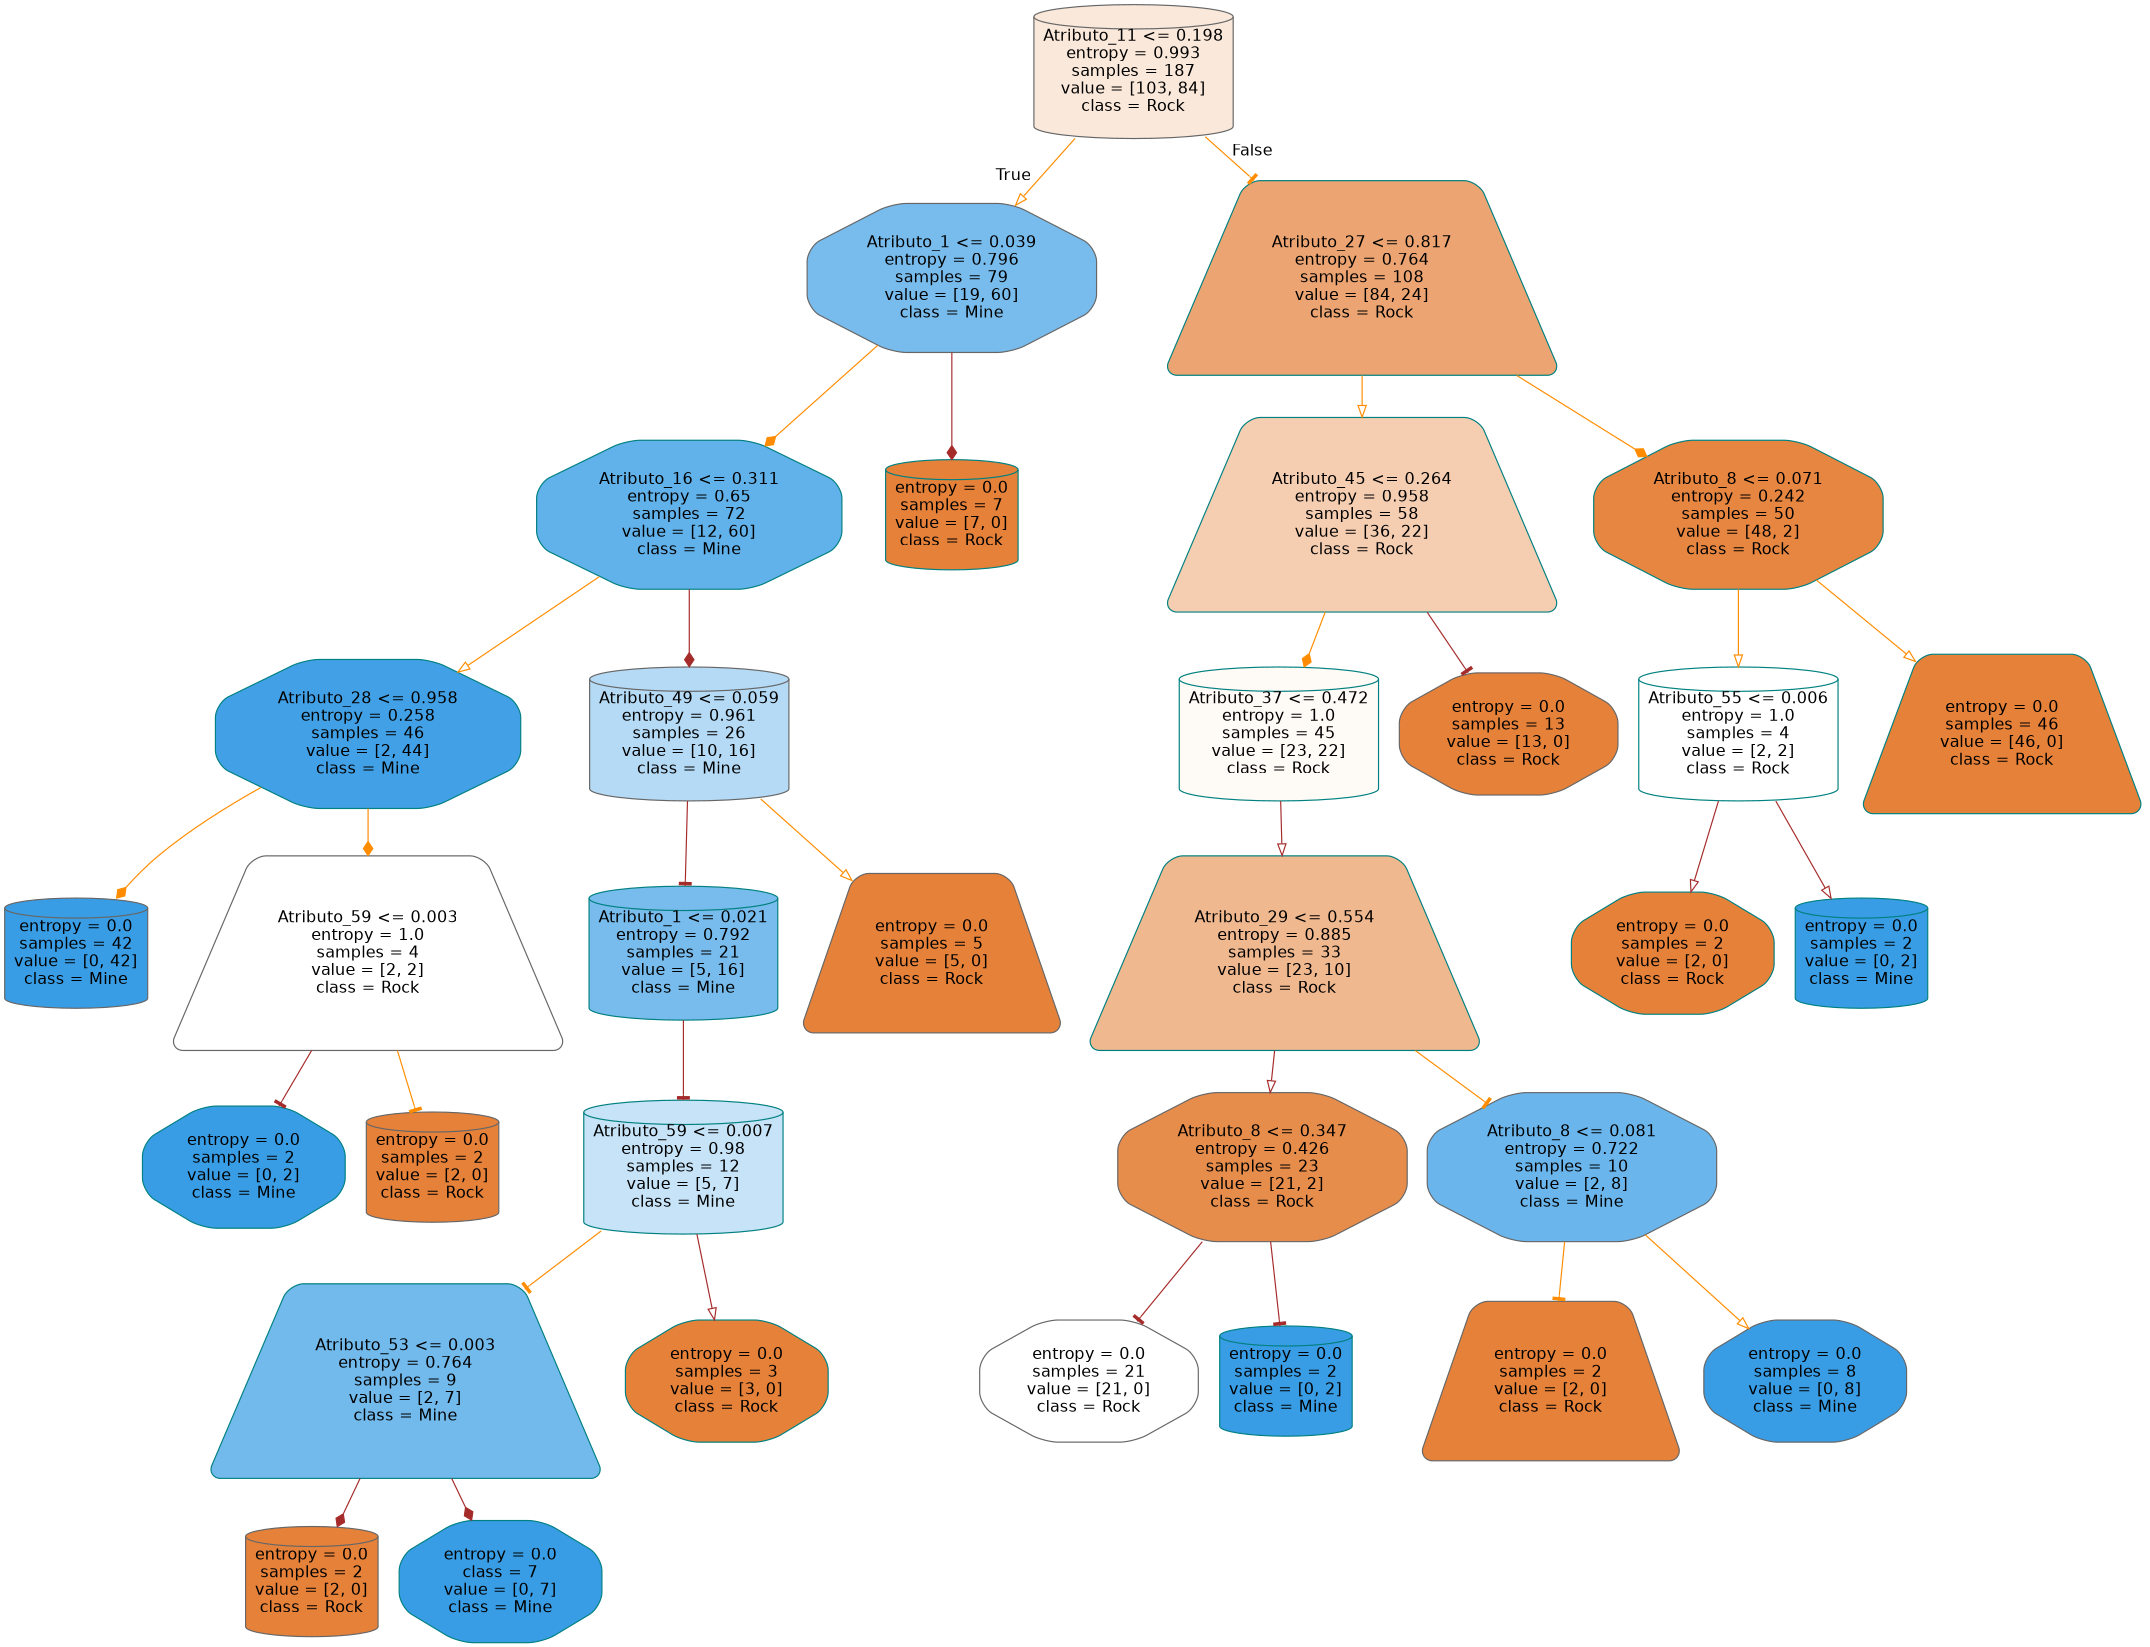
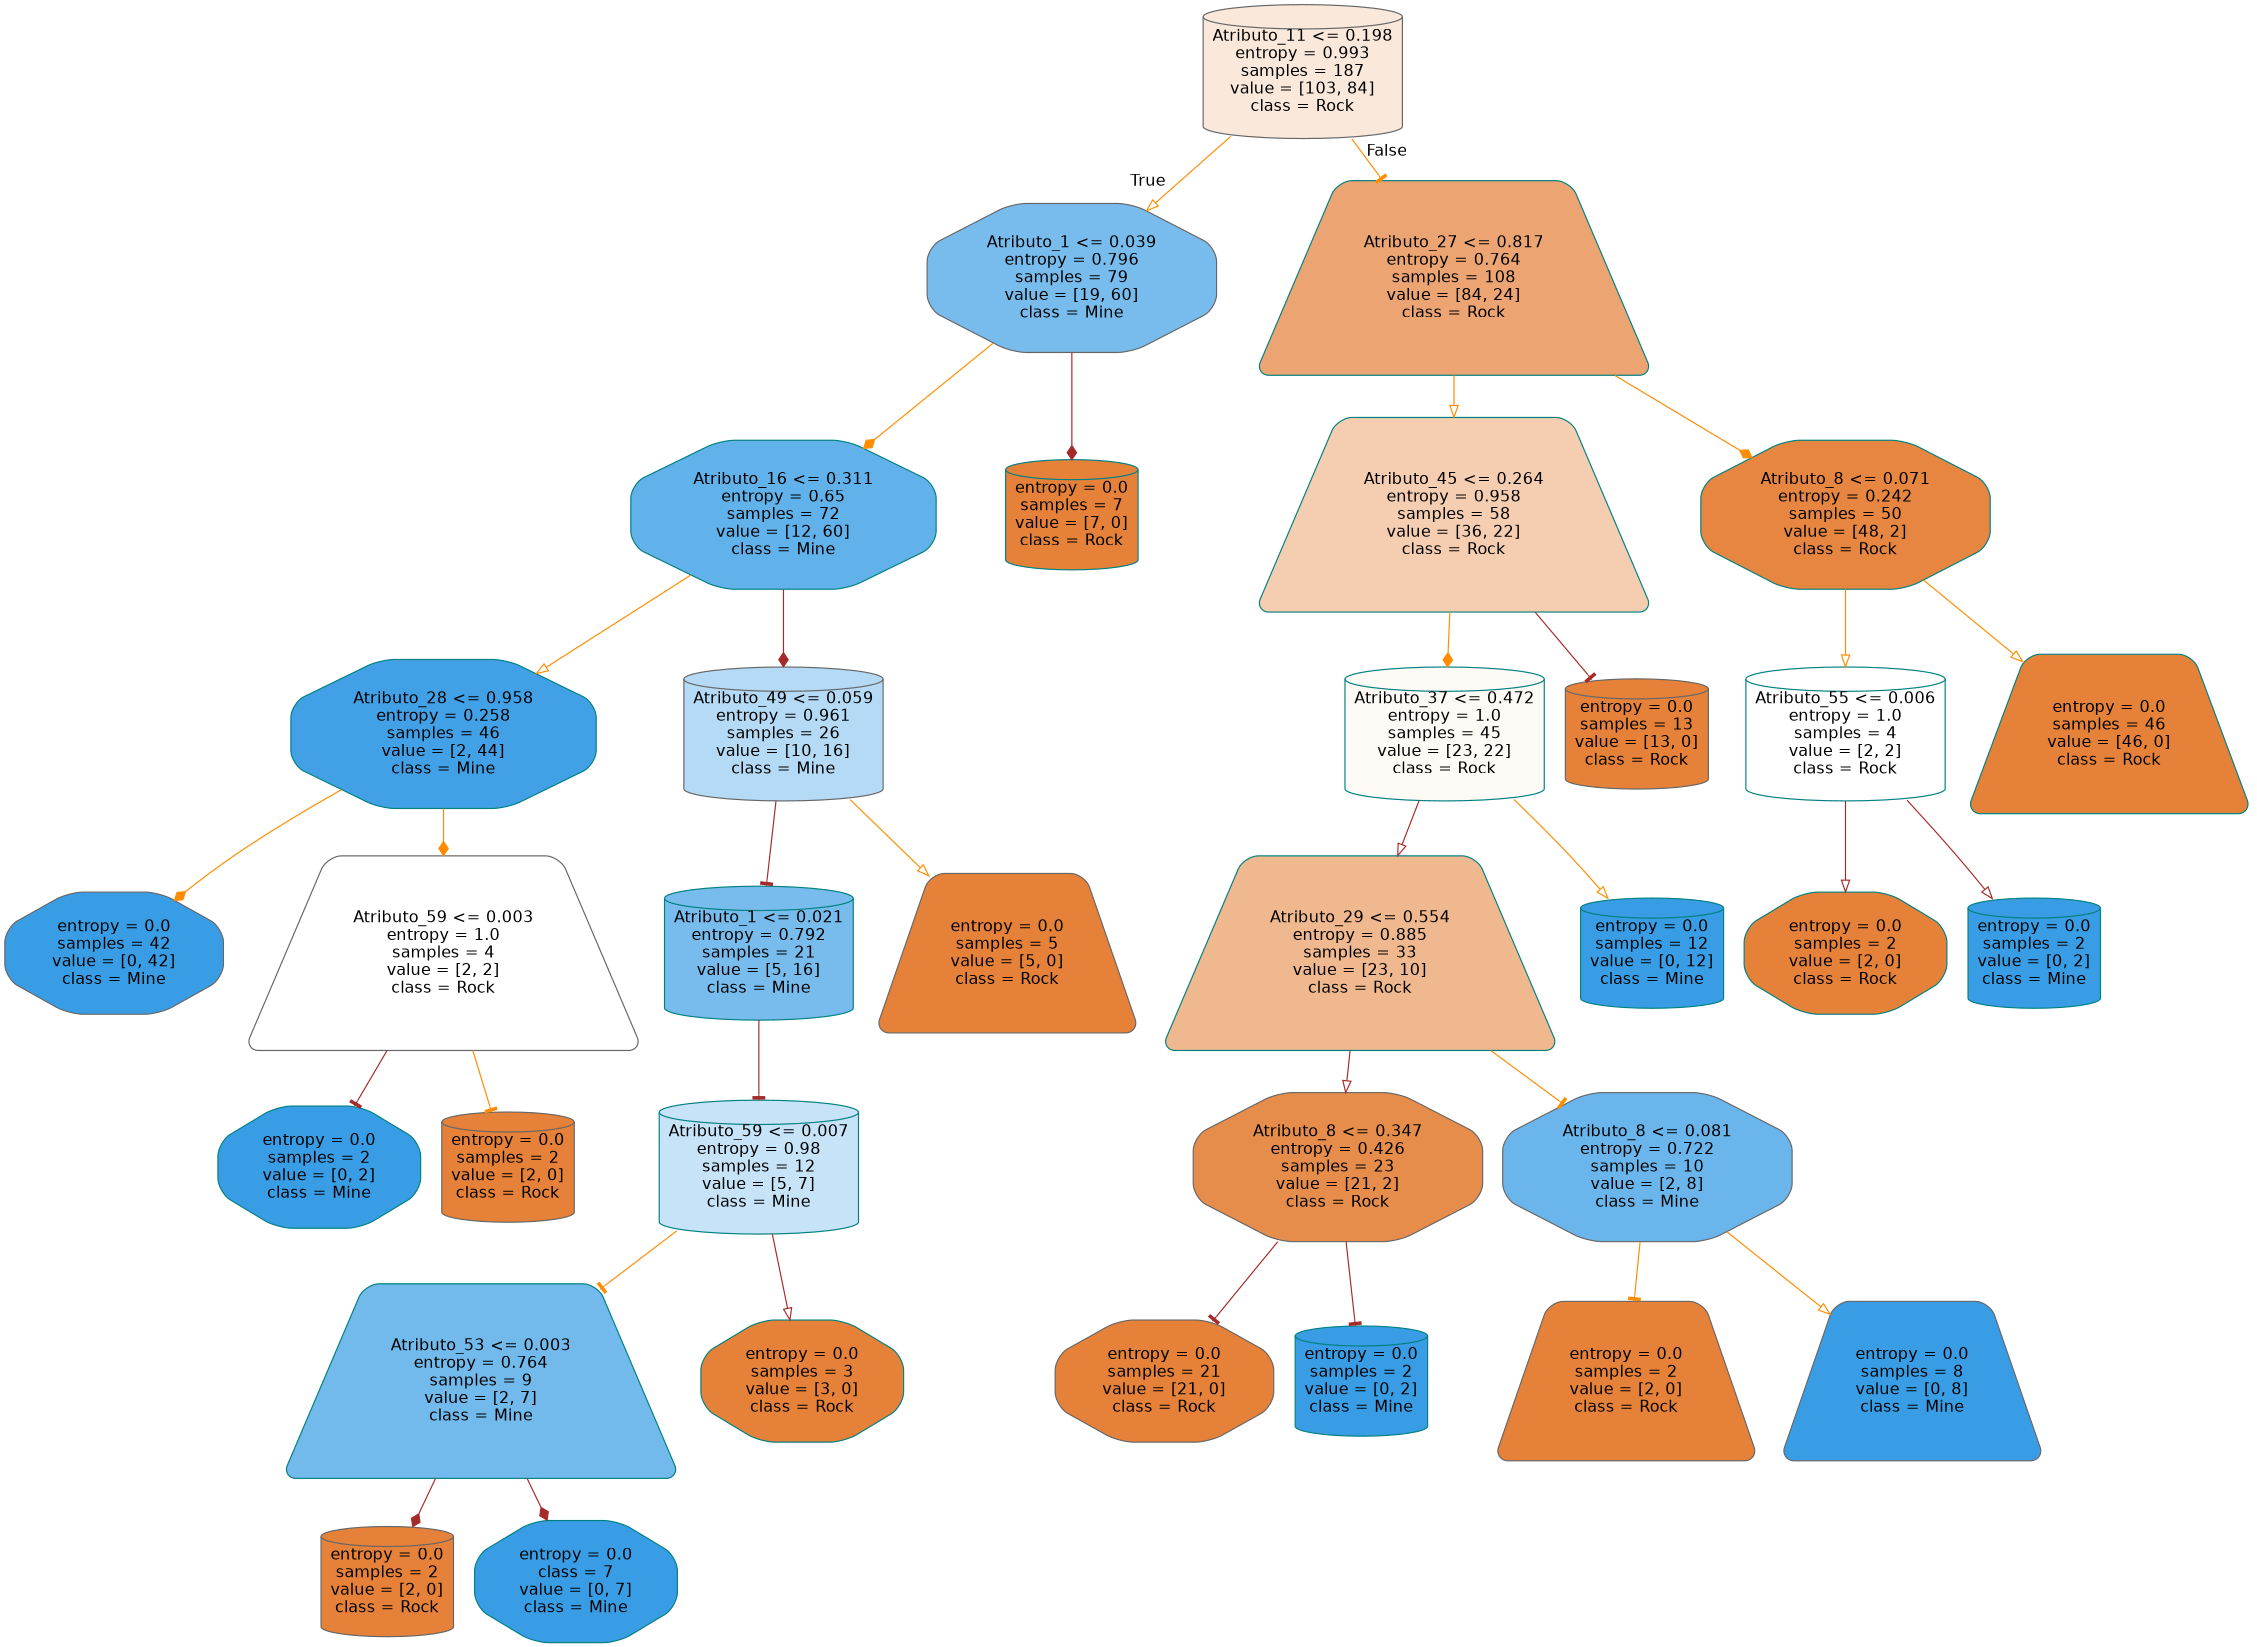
(1509, 734) -> (1637, 734)
(76, 953) -> (114, 953)
none -> (1652, 953)
(1089, 1381) -> (1164, 1381)
(1805, 1381) -> (1912, 1381)
